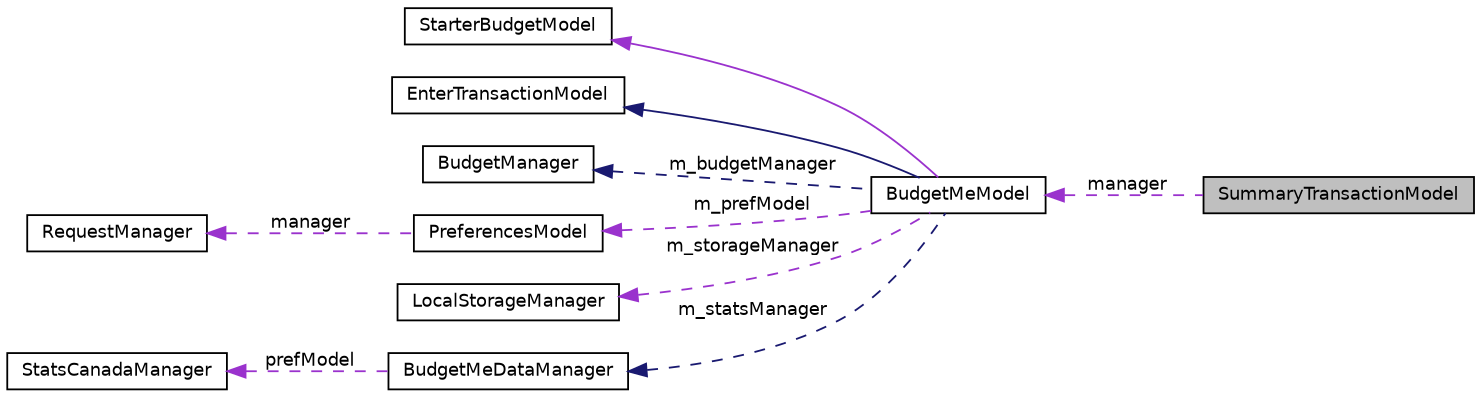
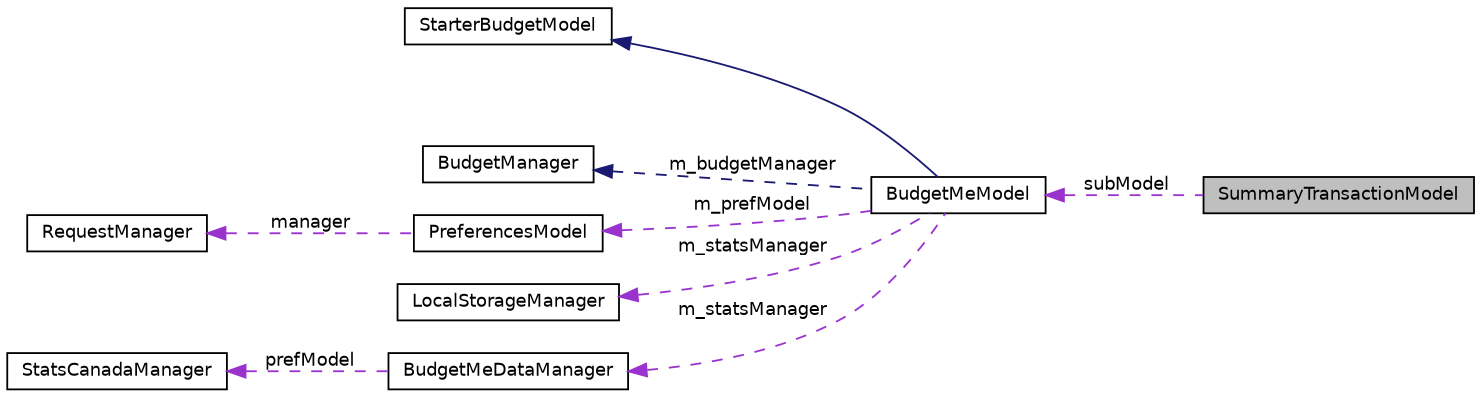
(795, 88) -> (795, 88)
(508, 95) -> none
(1125, 185) -> (1125, 185)
(750, 247) -> (750, 247)
(818, 330) -> (818, 330)
